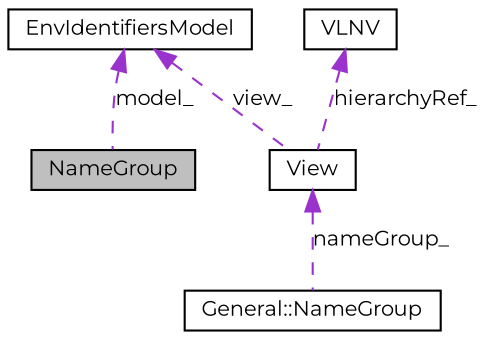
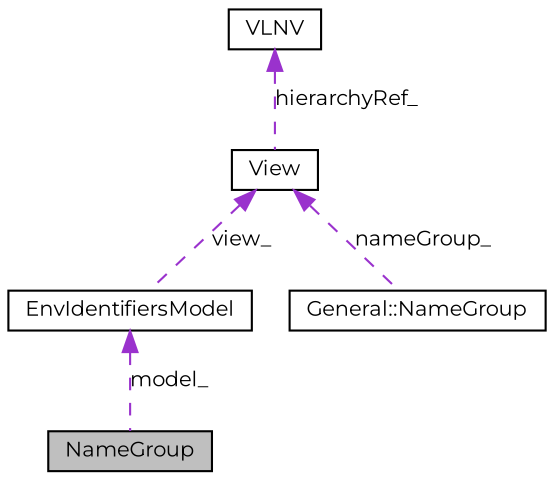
(230, 106) -> (195, 248)
